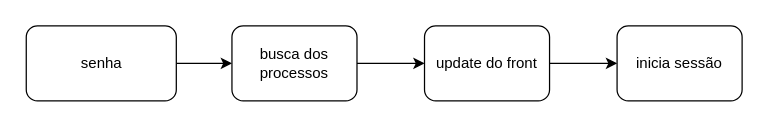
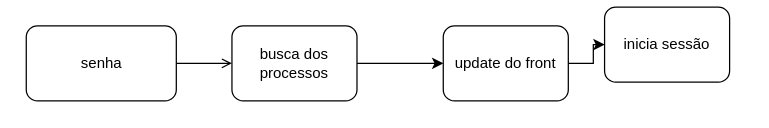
(222, 63) -> (224, 63)
(487, 63) -> (506, 63)
(679, 63) -> (667, 44)
